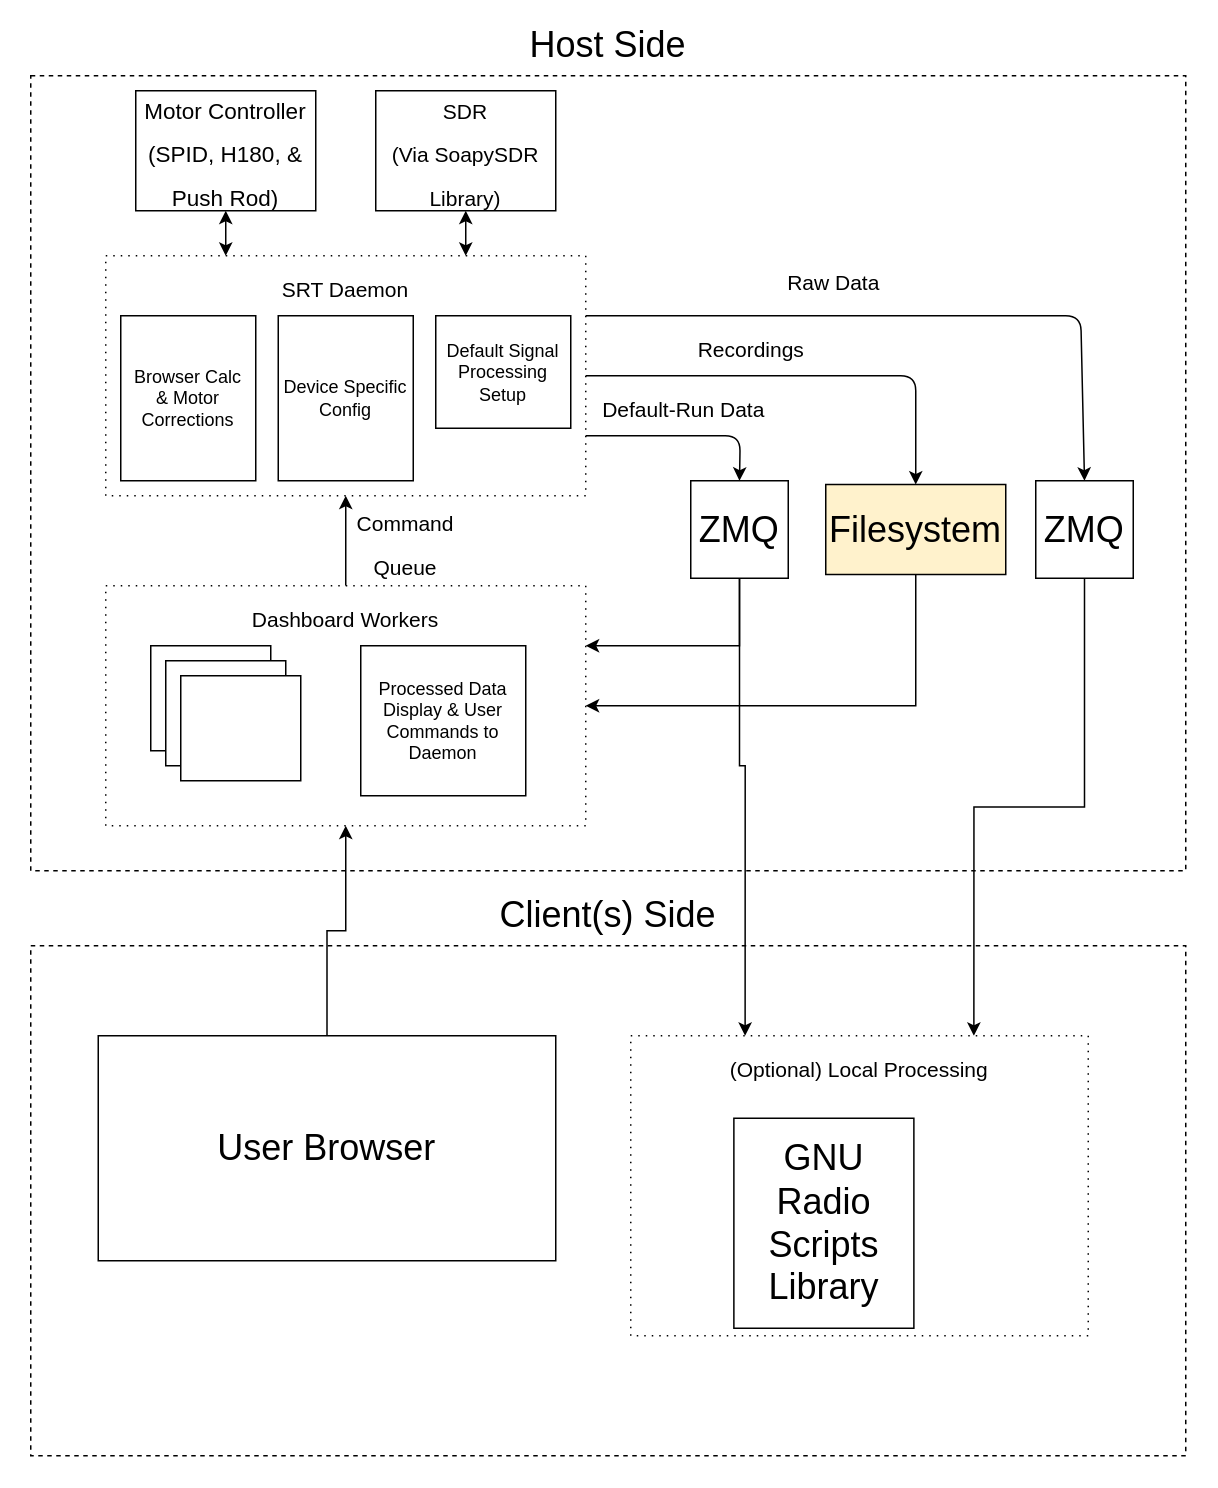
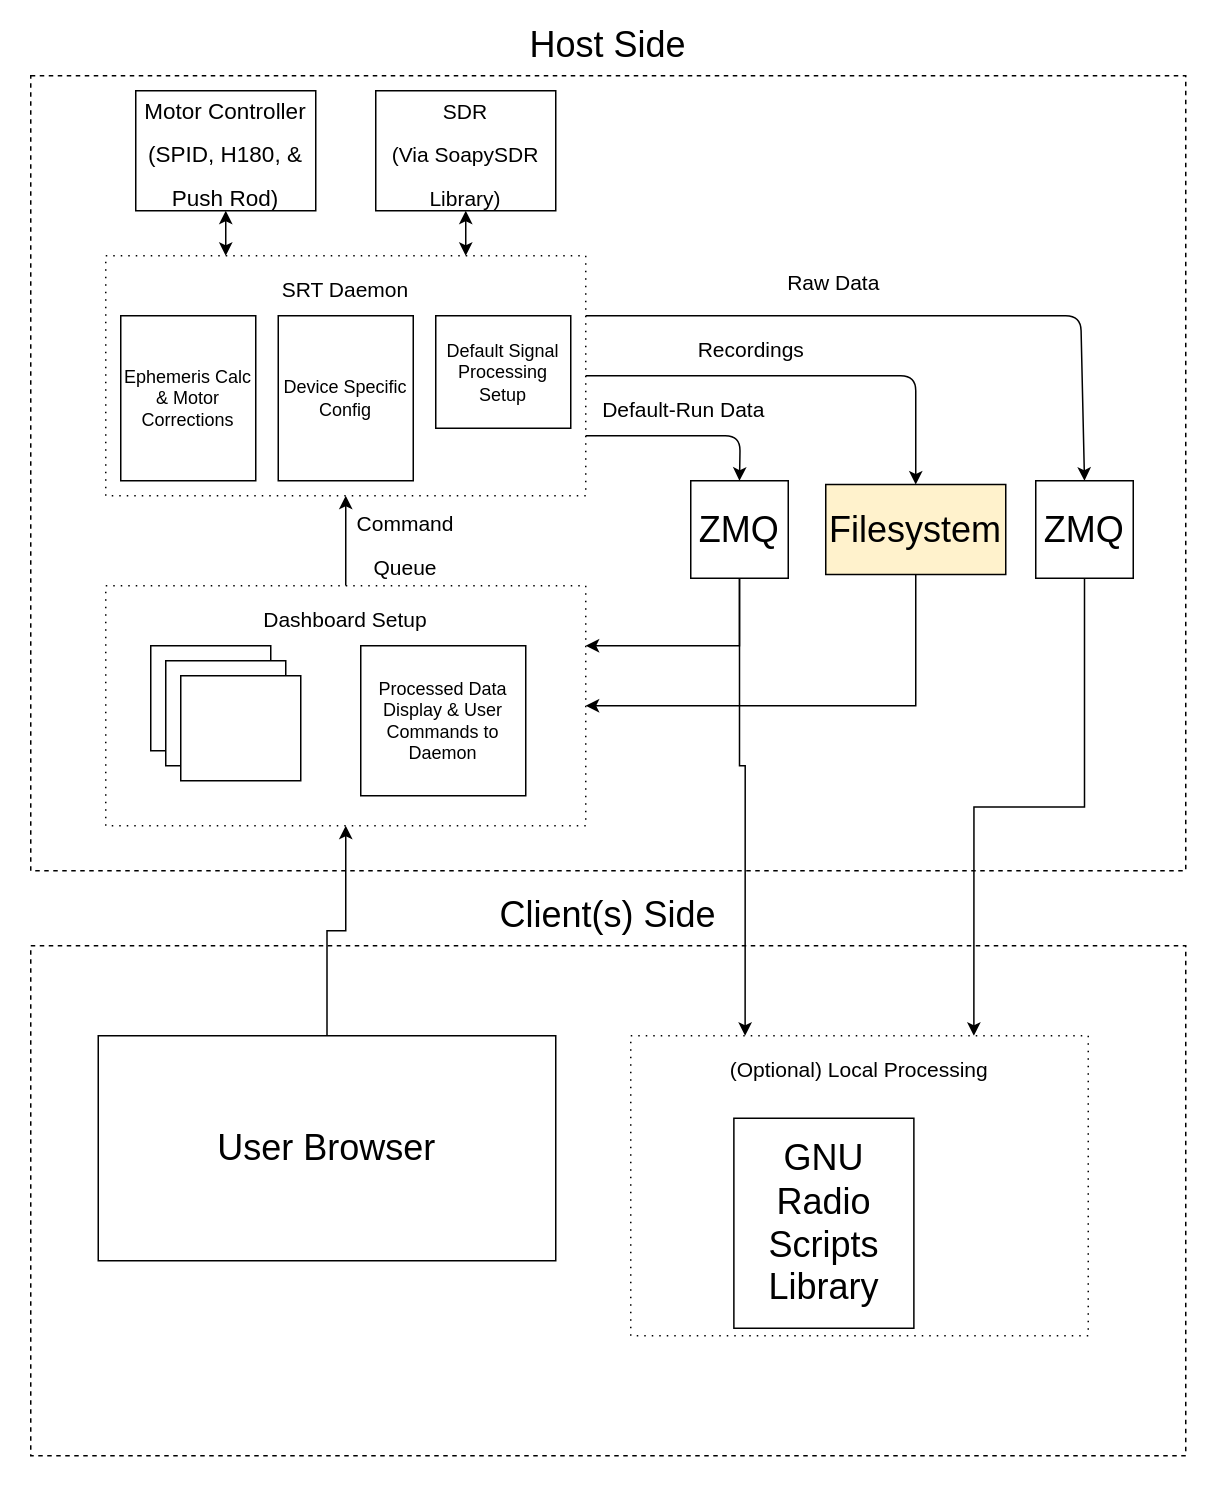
(188, 398) -> (188, 398)
(346, 616) -> (346, 616)
